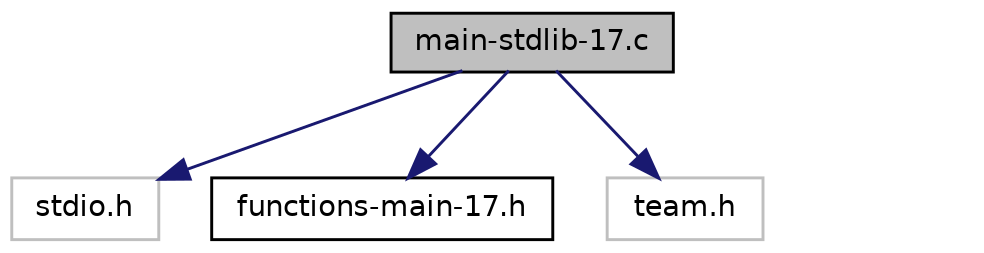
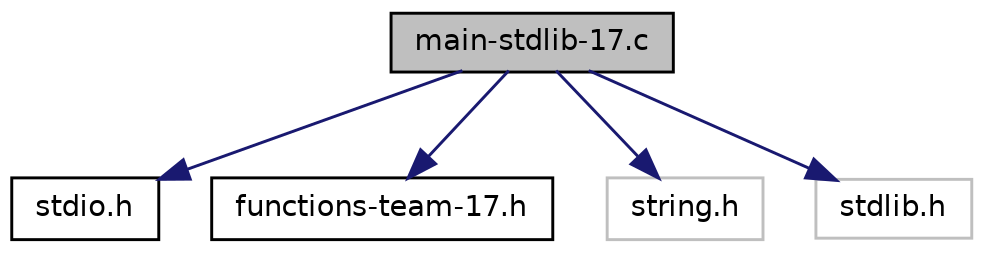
(85, 209) -> (85, 209)
(382, 209) -> (382, 209)
(685, 209) -> (685, 209)
none -> (894, 209)
